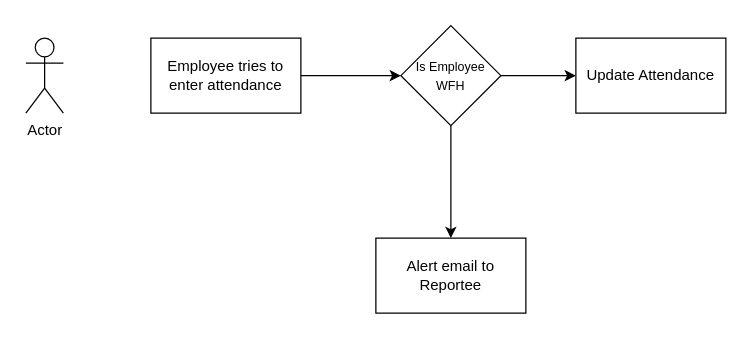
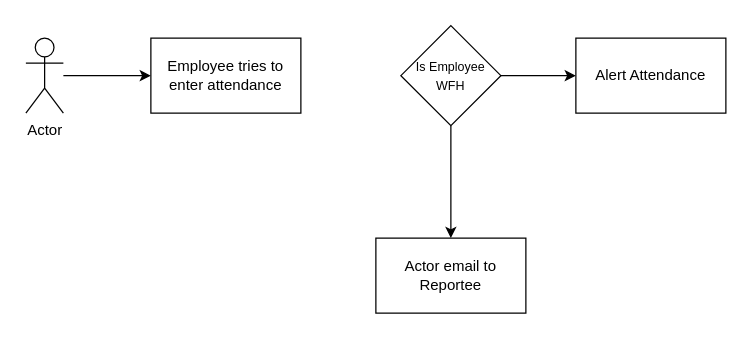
none -> (102, 76)
(347, 76) -> none
(651, 76) -> (651, 76)
(451, 276) -> (451, 276)
